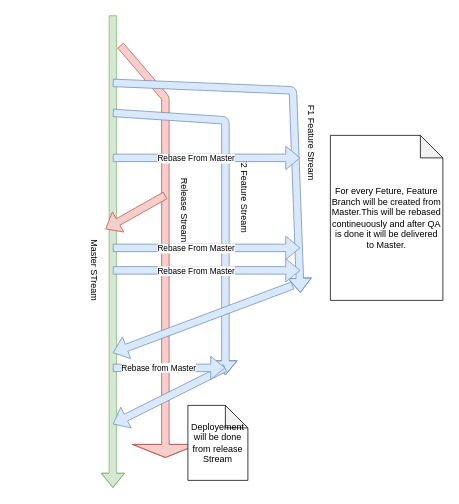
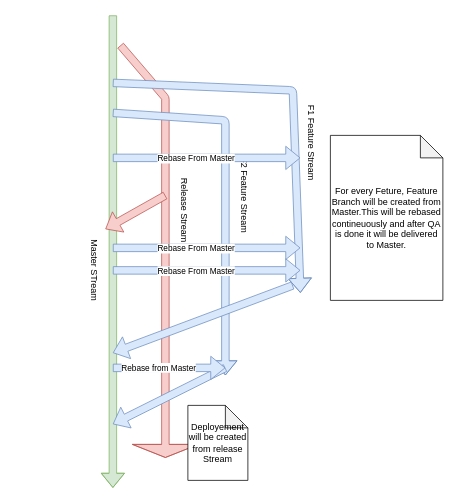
(218, 443) -> (218, 443)
